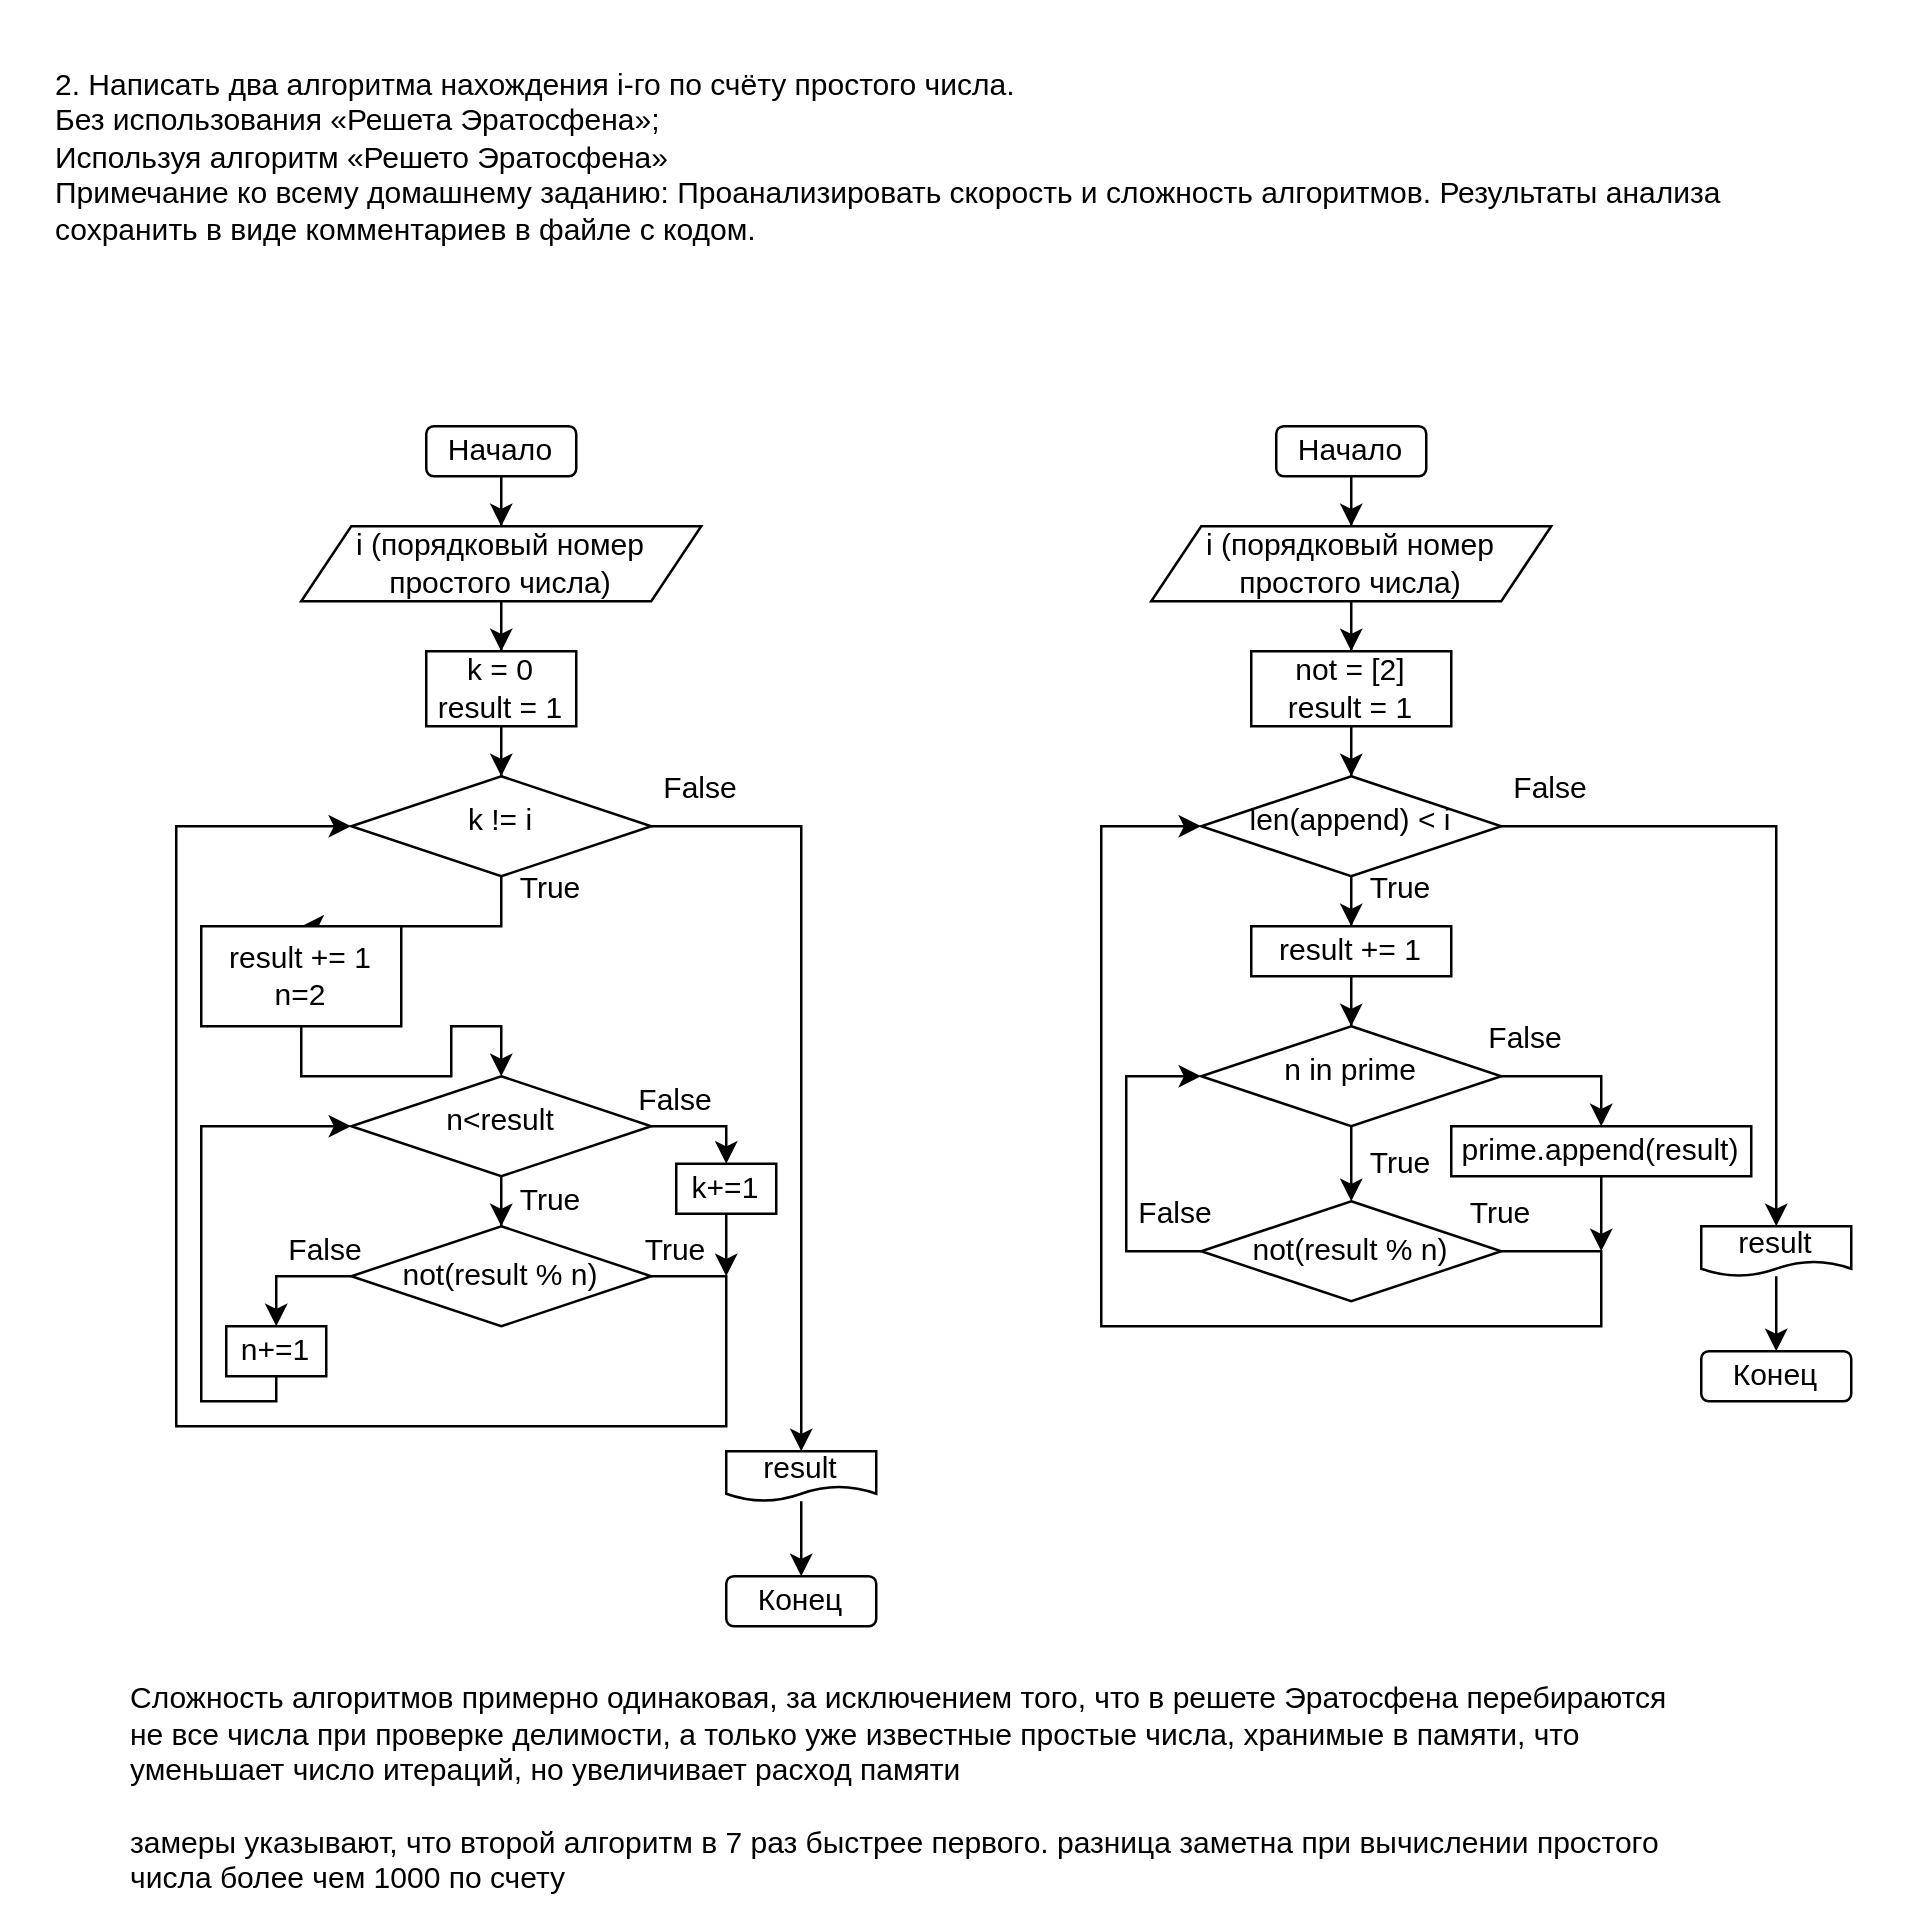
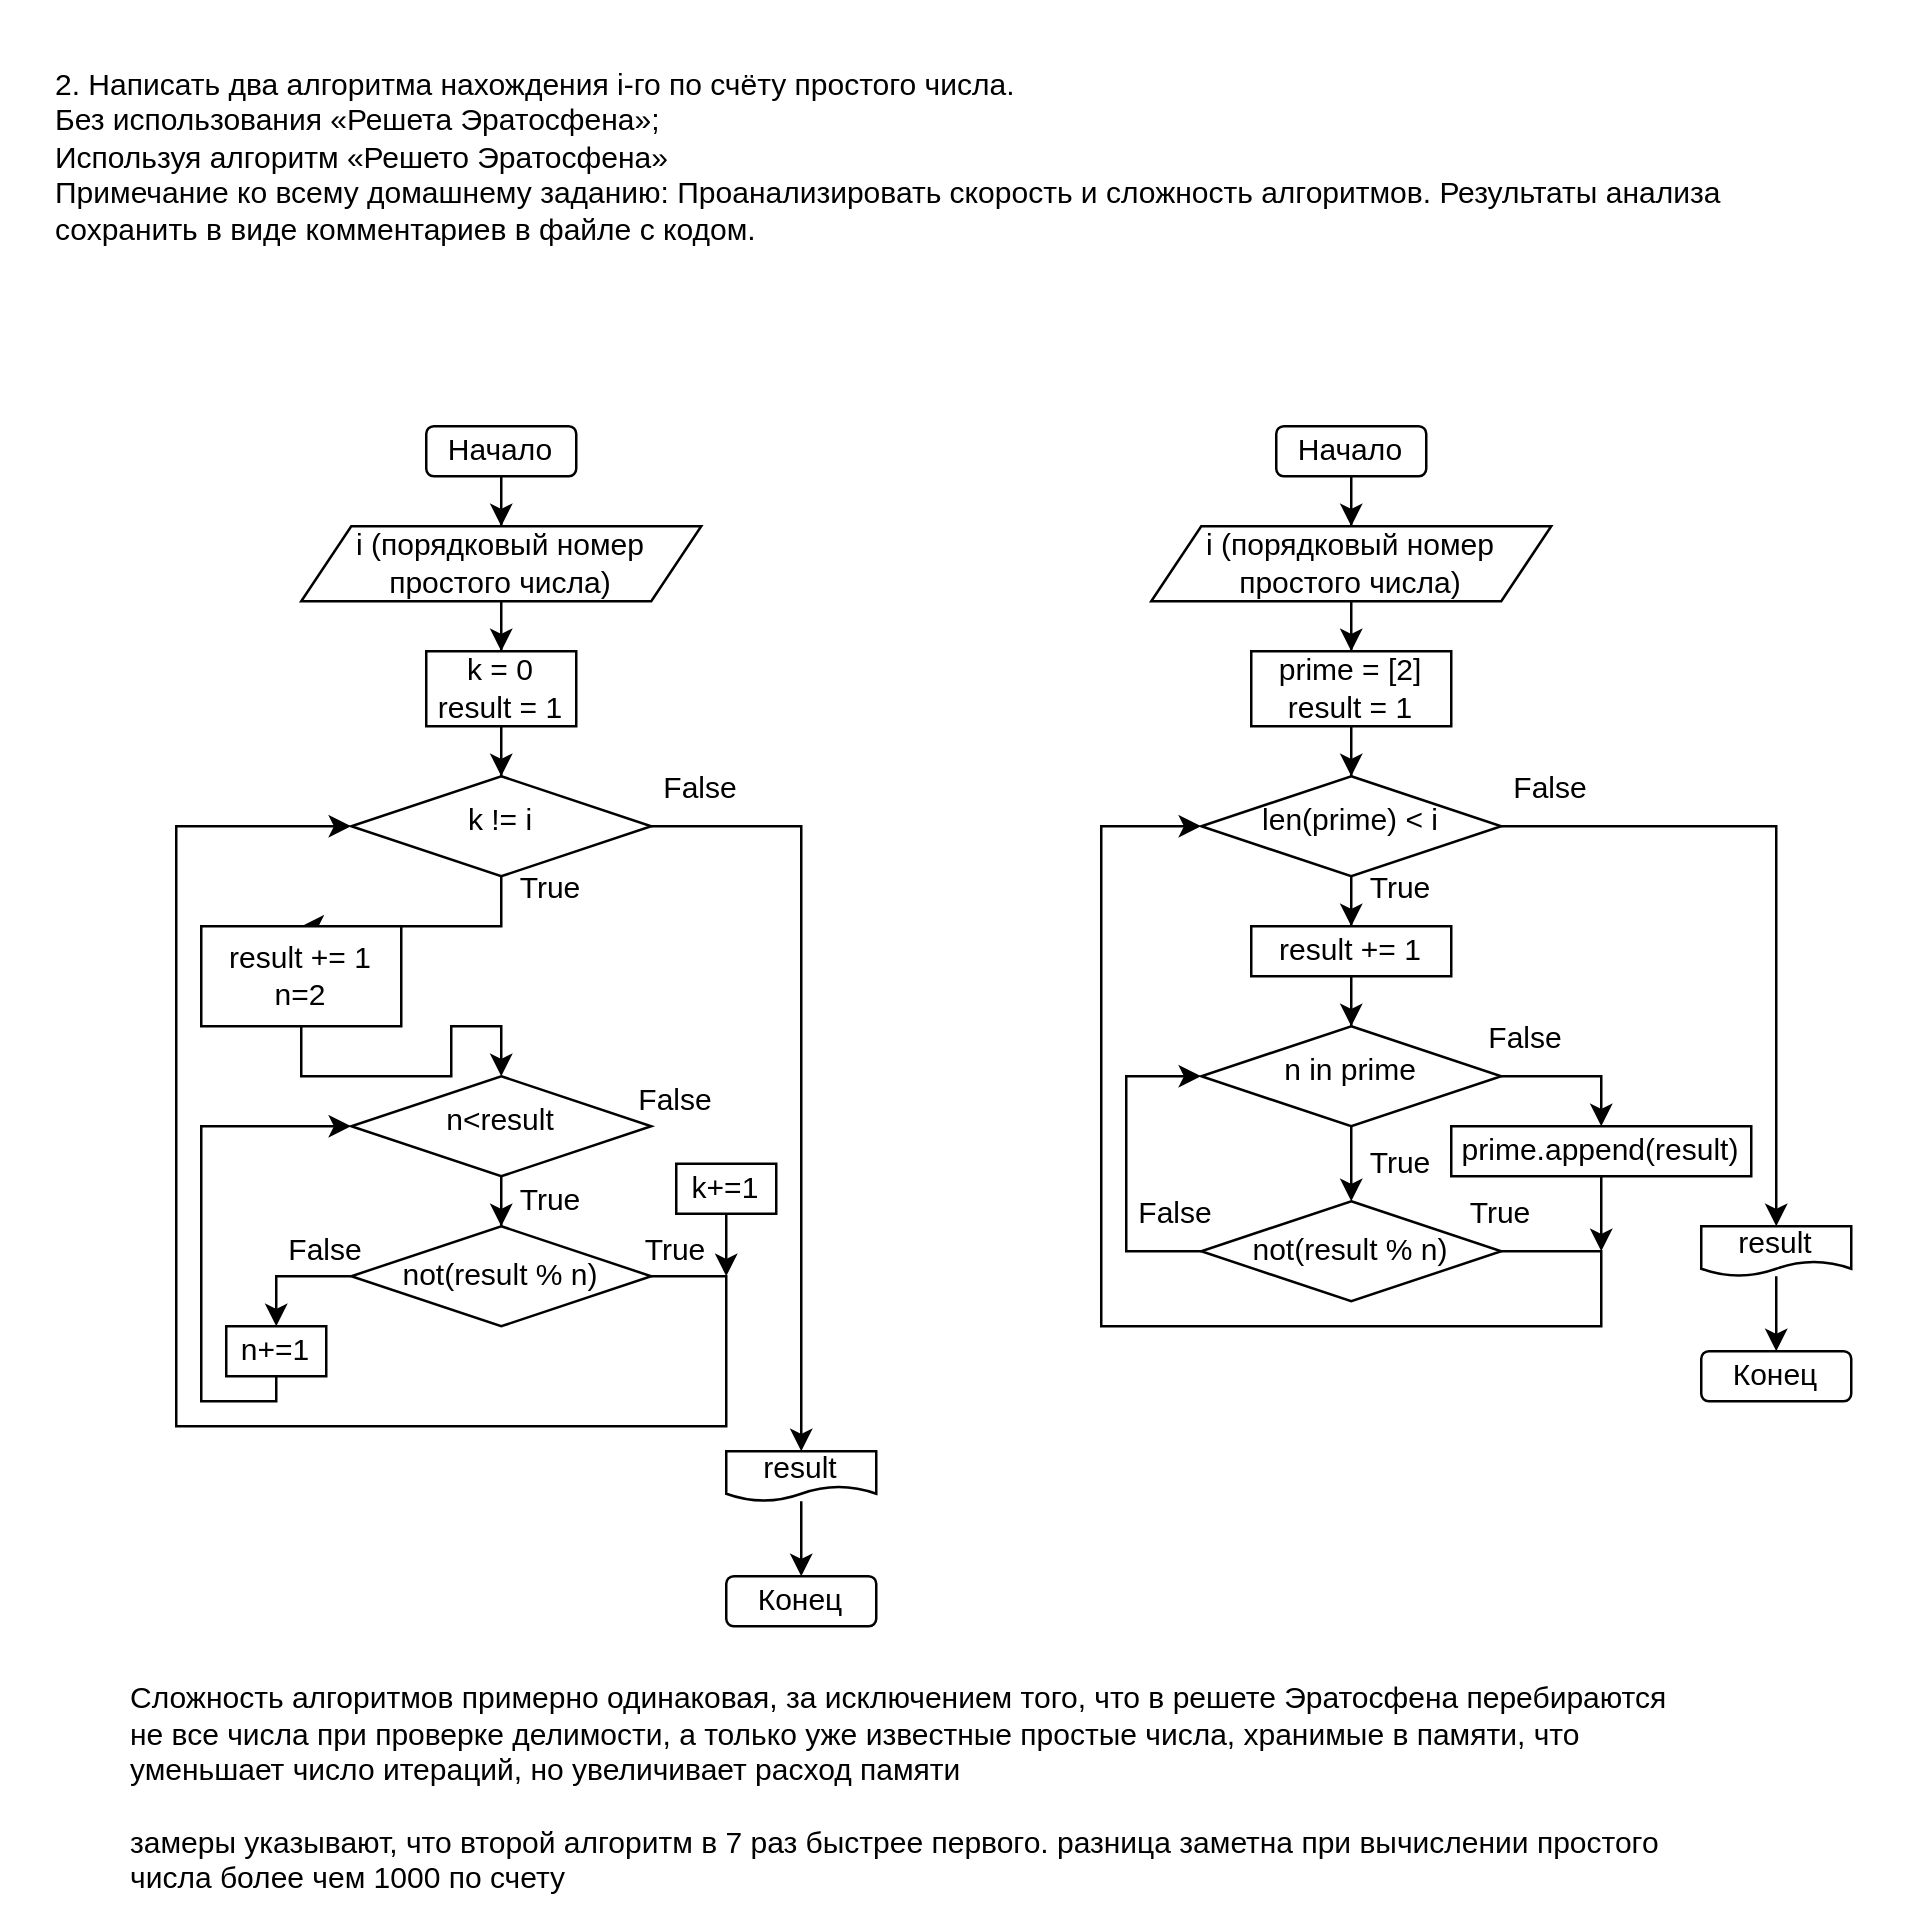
(1351, 689) -> (1351, 689)
(1351, 821) -> (1351, 821)
(699, 1126) -> none
